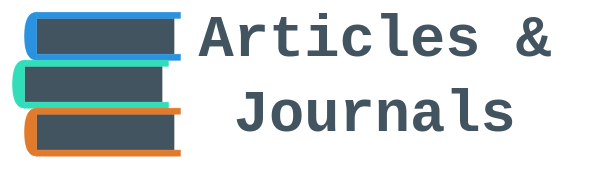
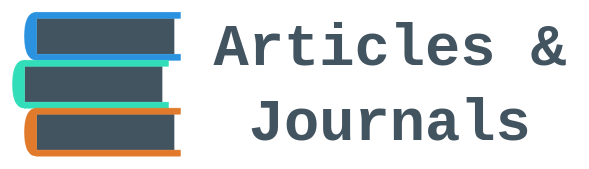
(375, 75) -> (390, 84)
